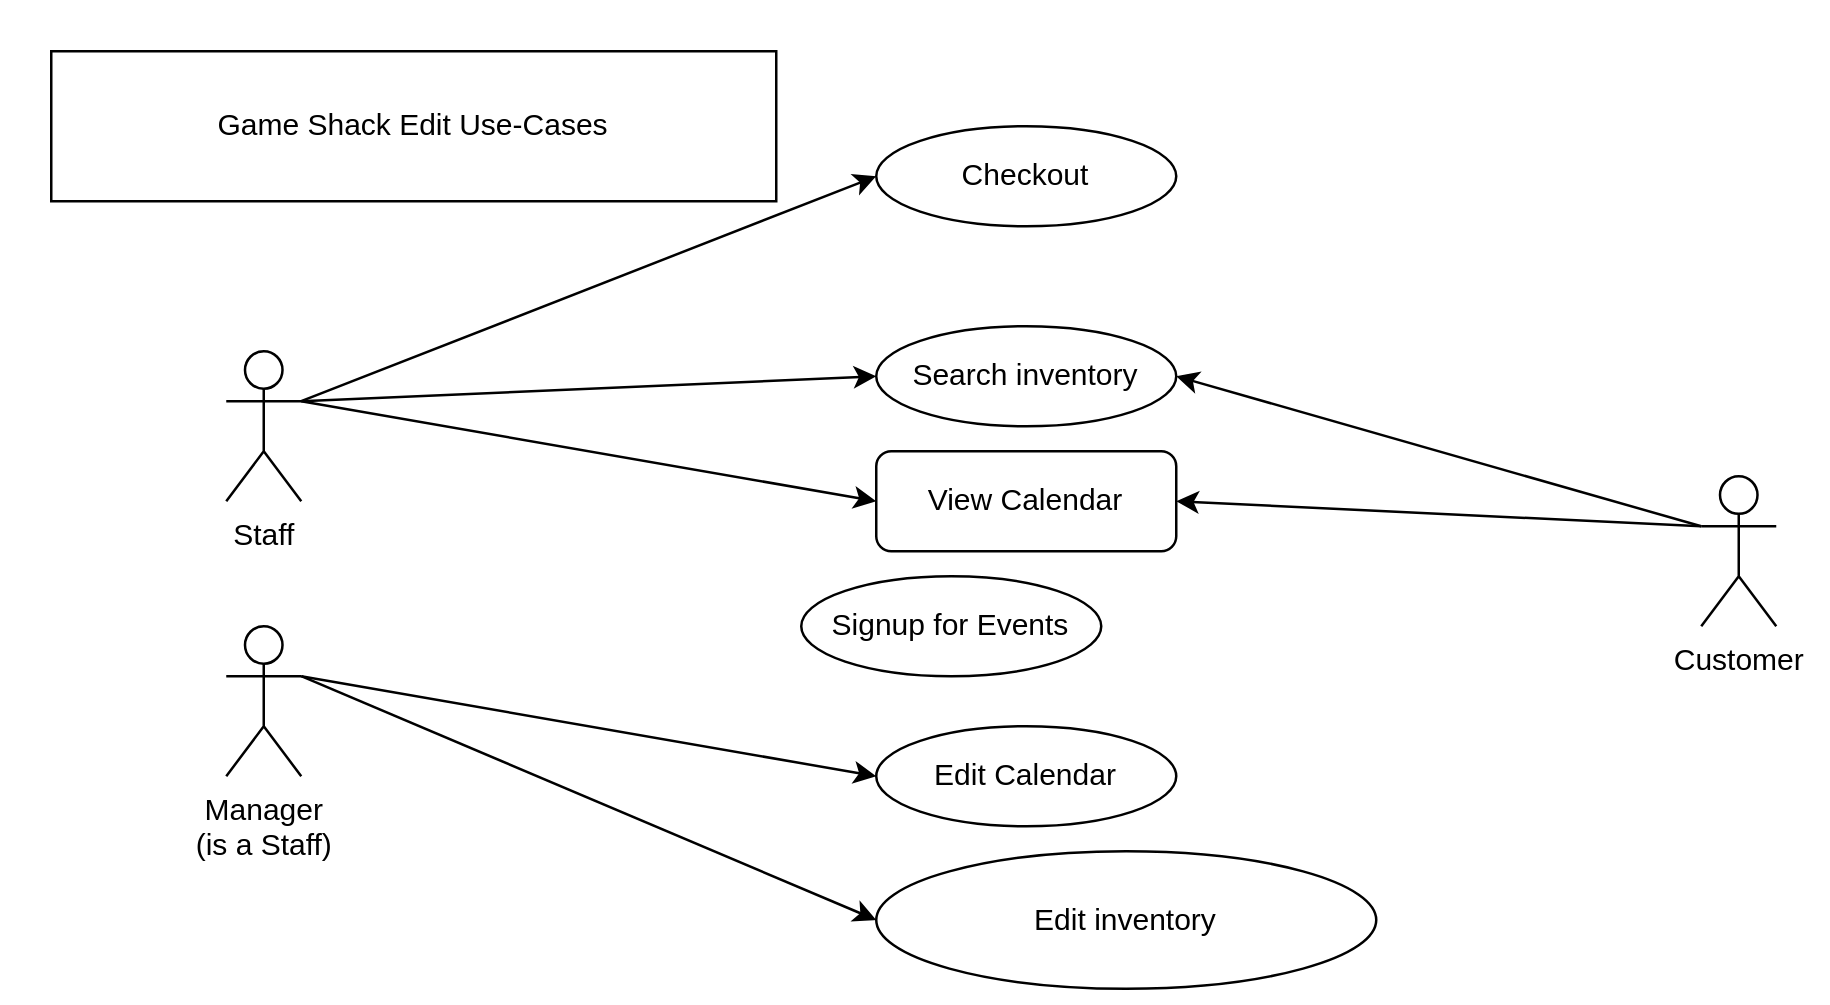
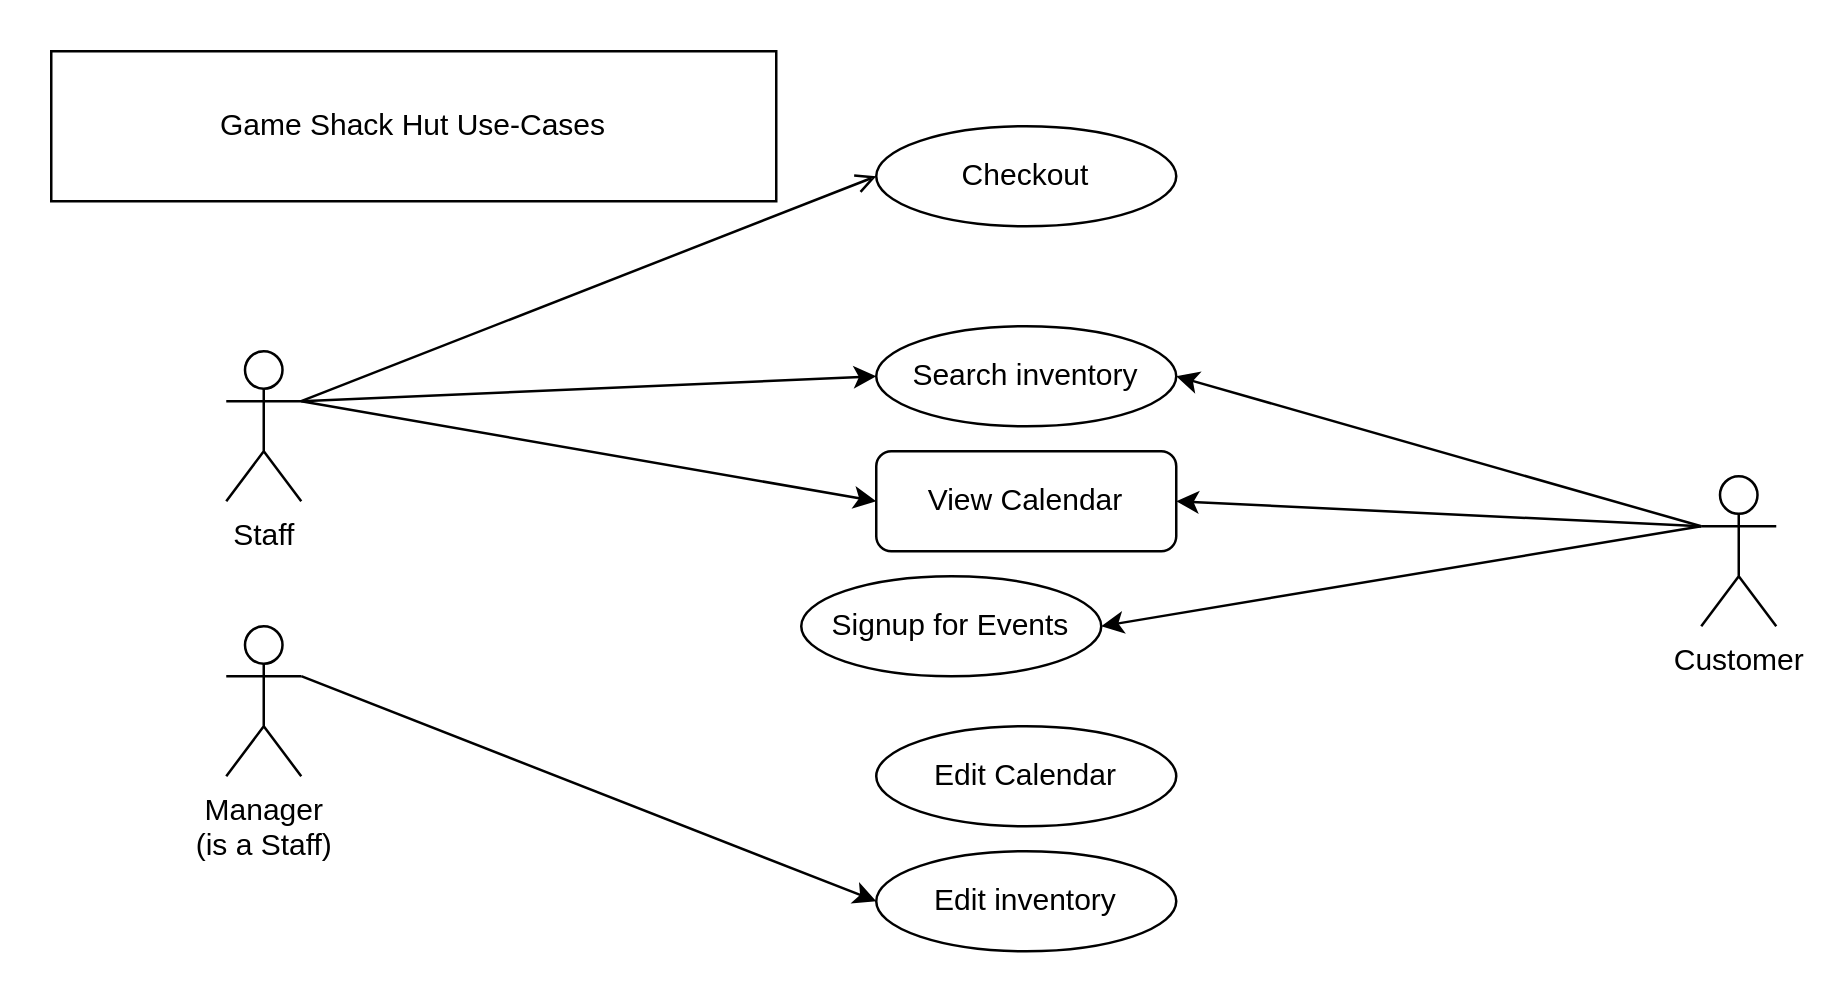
(414, 126) -> (414, 126)
(860, 183) -> (864, 181)
none -> (1402, 576)
(589, 726) -> none
(1126, 920) -> (1026, 901)
